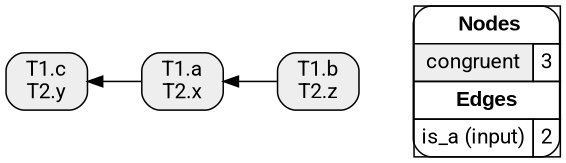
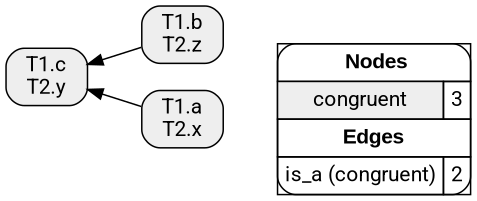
(258, 81) -> (122, 54)
(474, 137) -> (360, 175)
